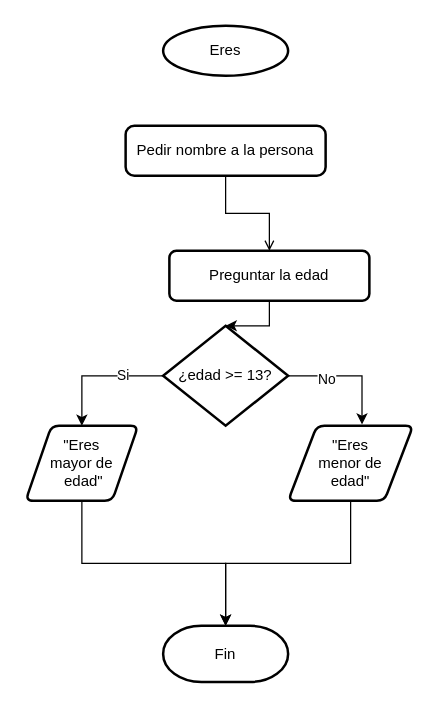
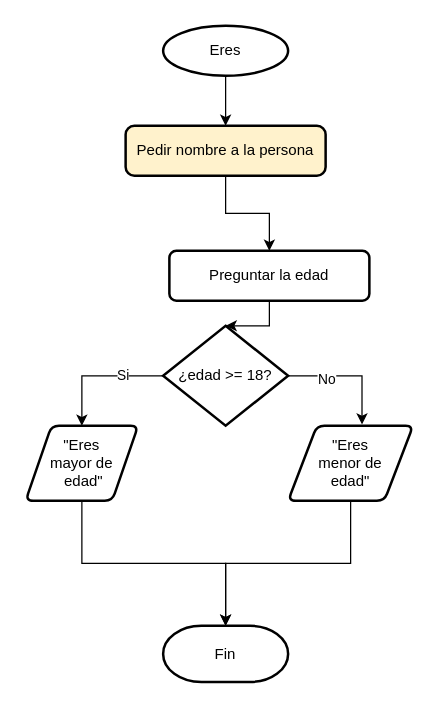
none -> (226, 97)
(226, 151) -> (226, 151)
(269, 243) -> (269, 241)
(226, 376) -> (226, 376)
